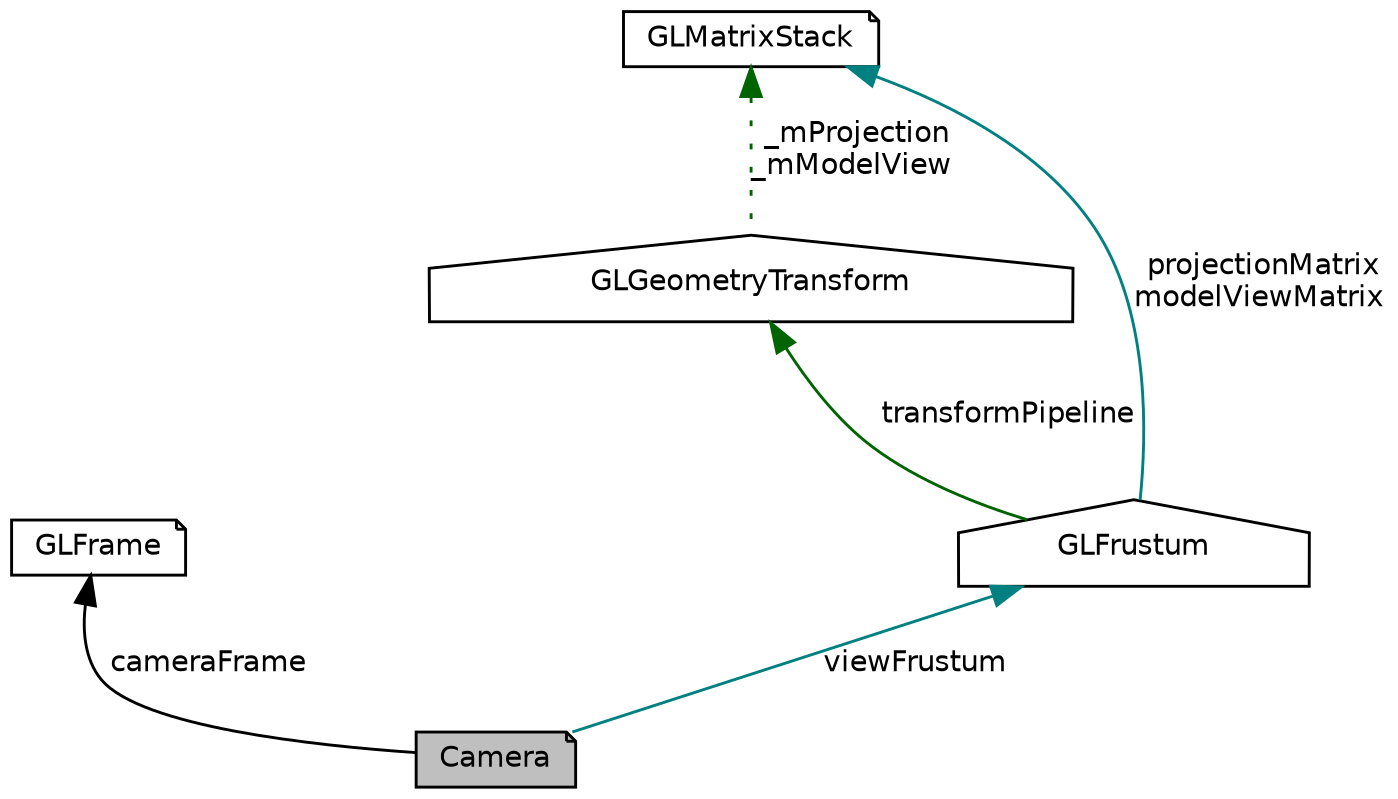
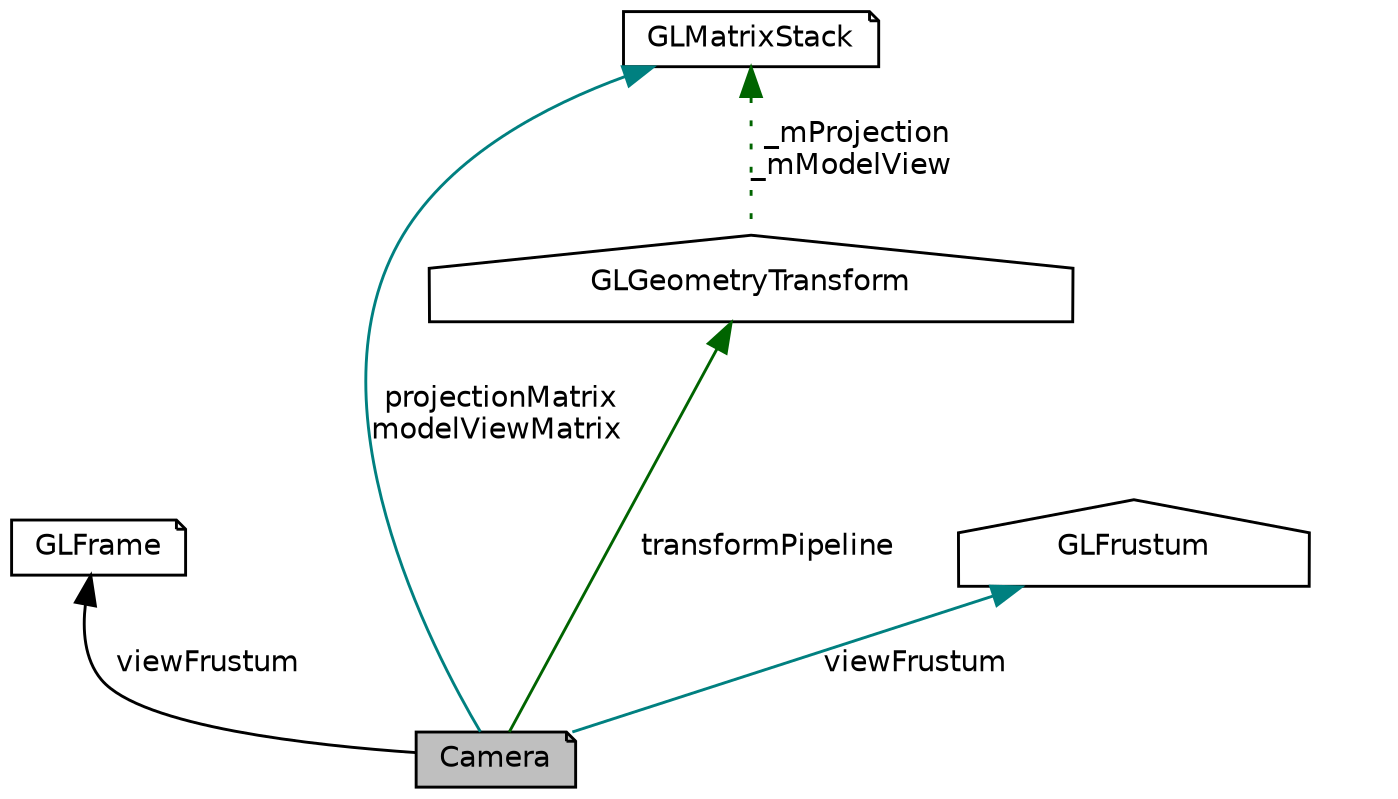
(1097, 232) -> (369, 353)
(889, 458) -> (613, 540)
(204, 664) -> (204, 664)
